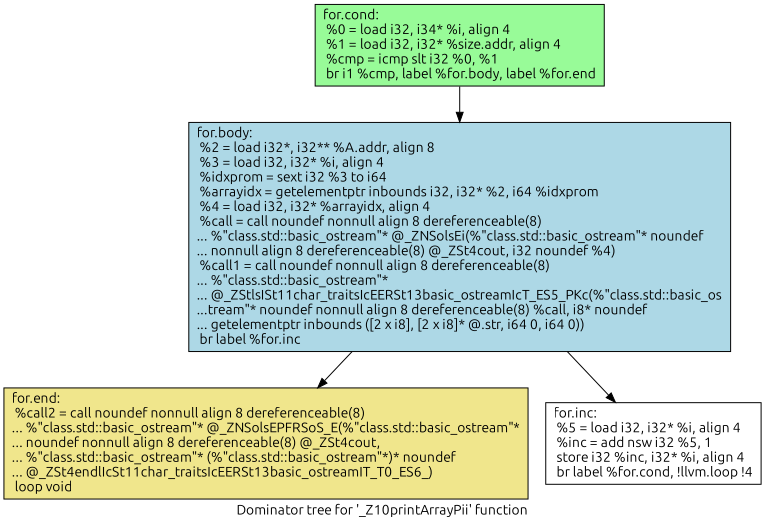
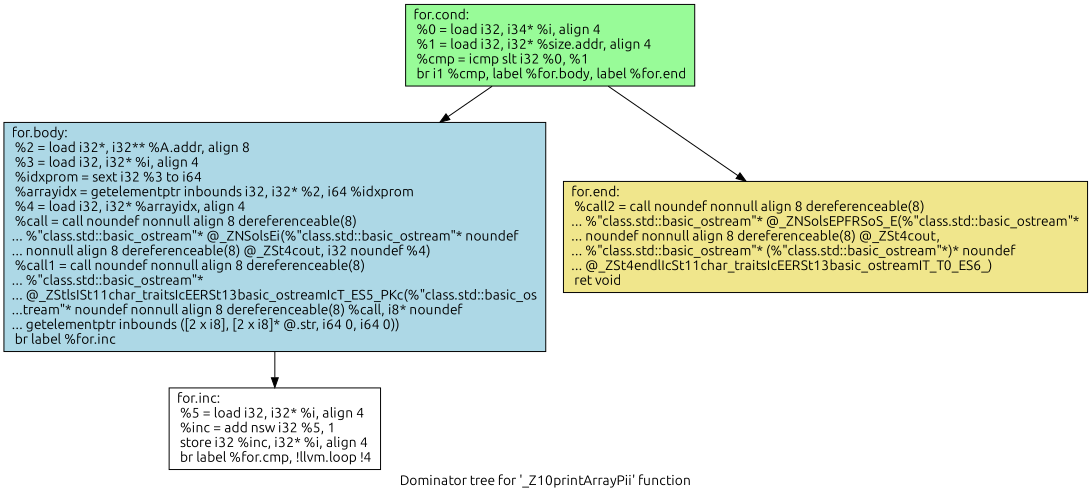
(338, 366) -> (673, 131)
(653, 472) -> (275, 458)
(42, 487) -> (597, 281)
